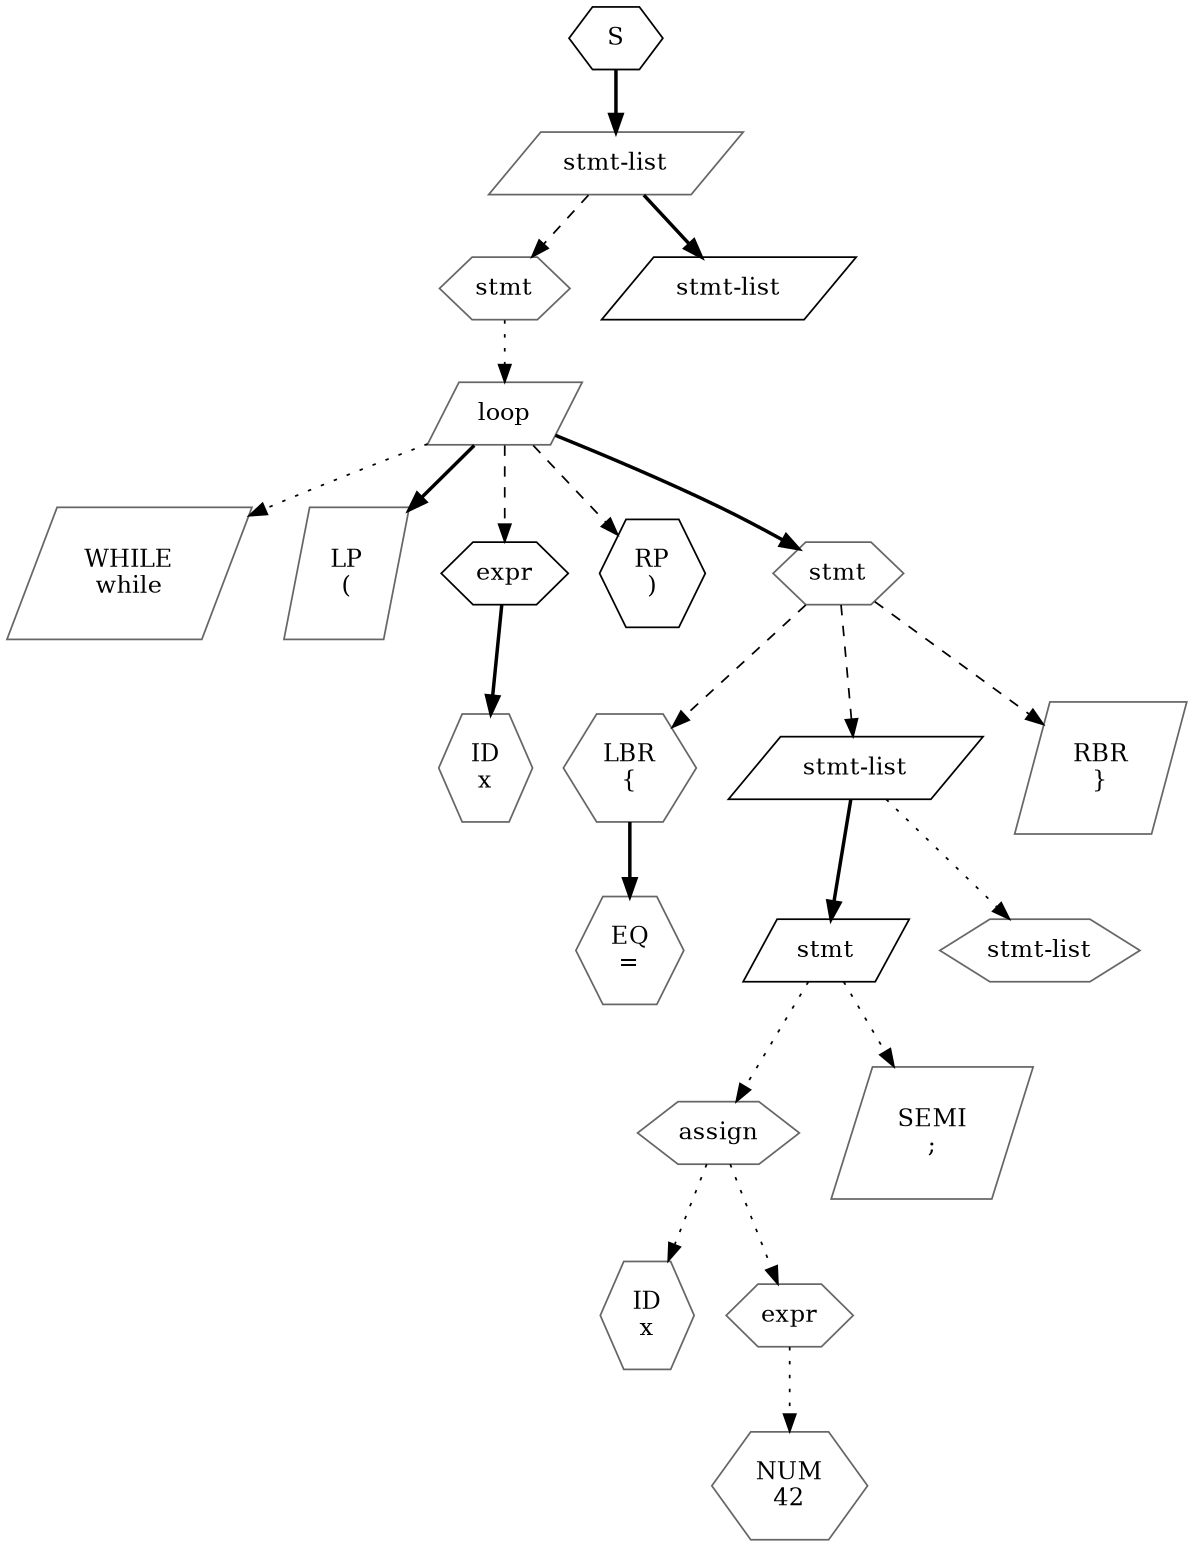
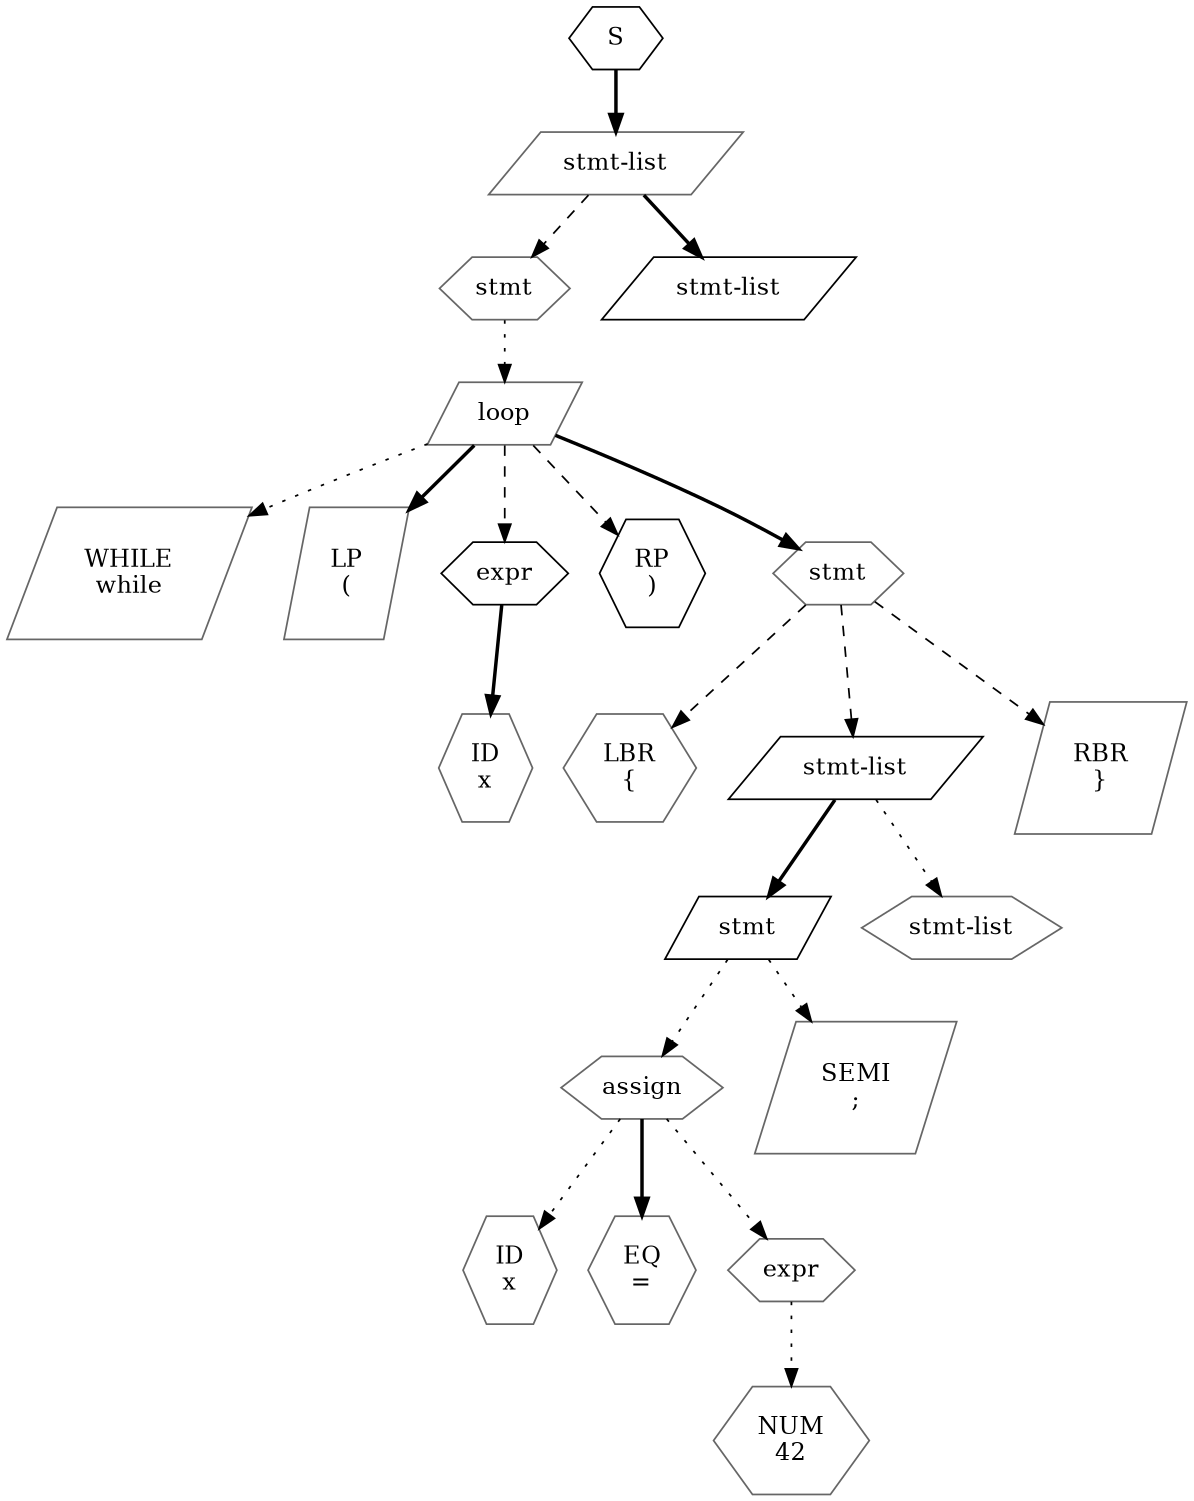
(630, 850) -> (642, 1159)
